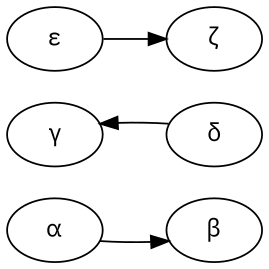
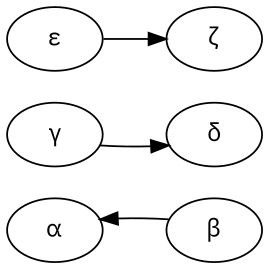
(143, 123) -> (125, 146)
(125, 242) -> (143, 218)
